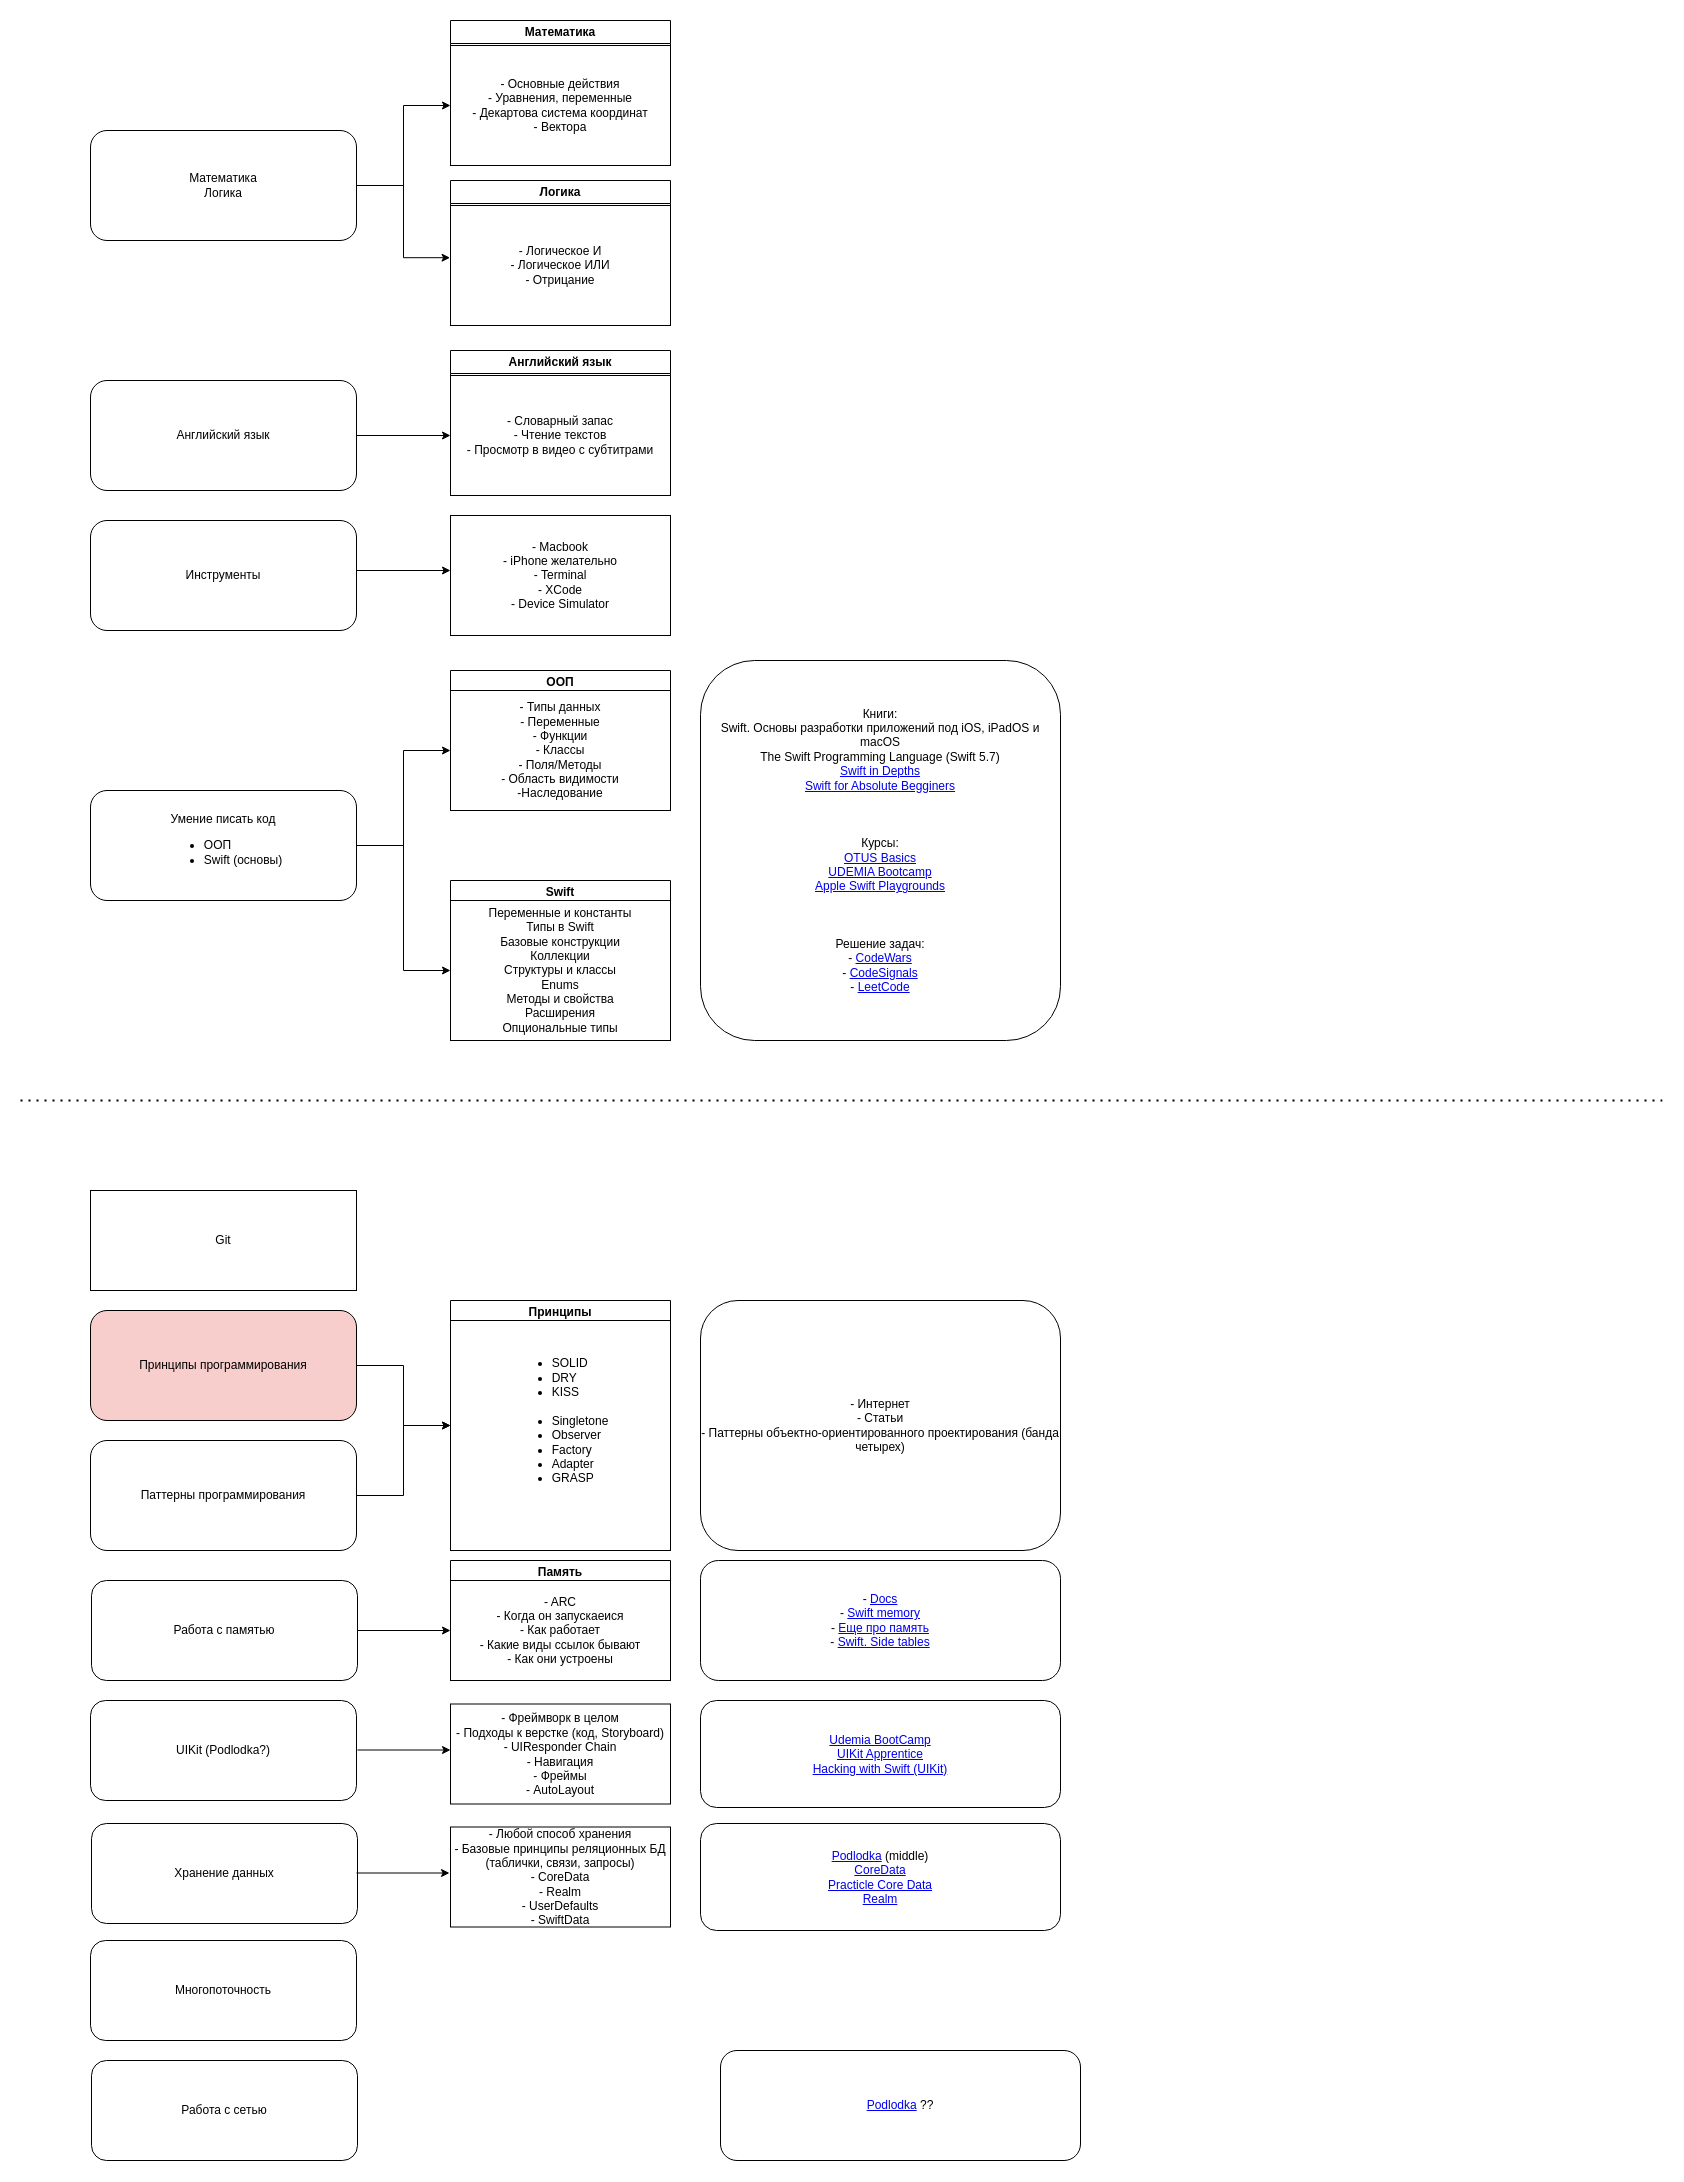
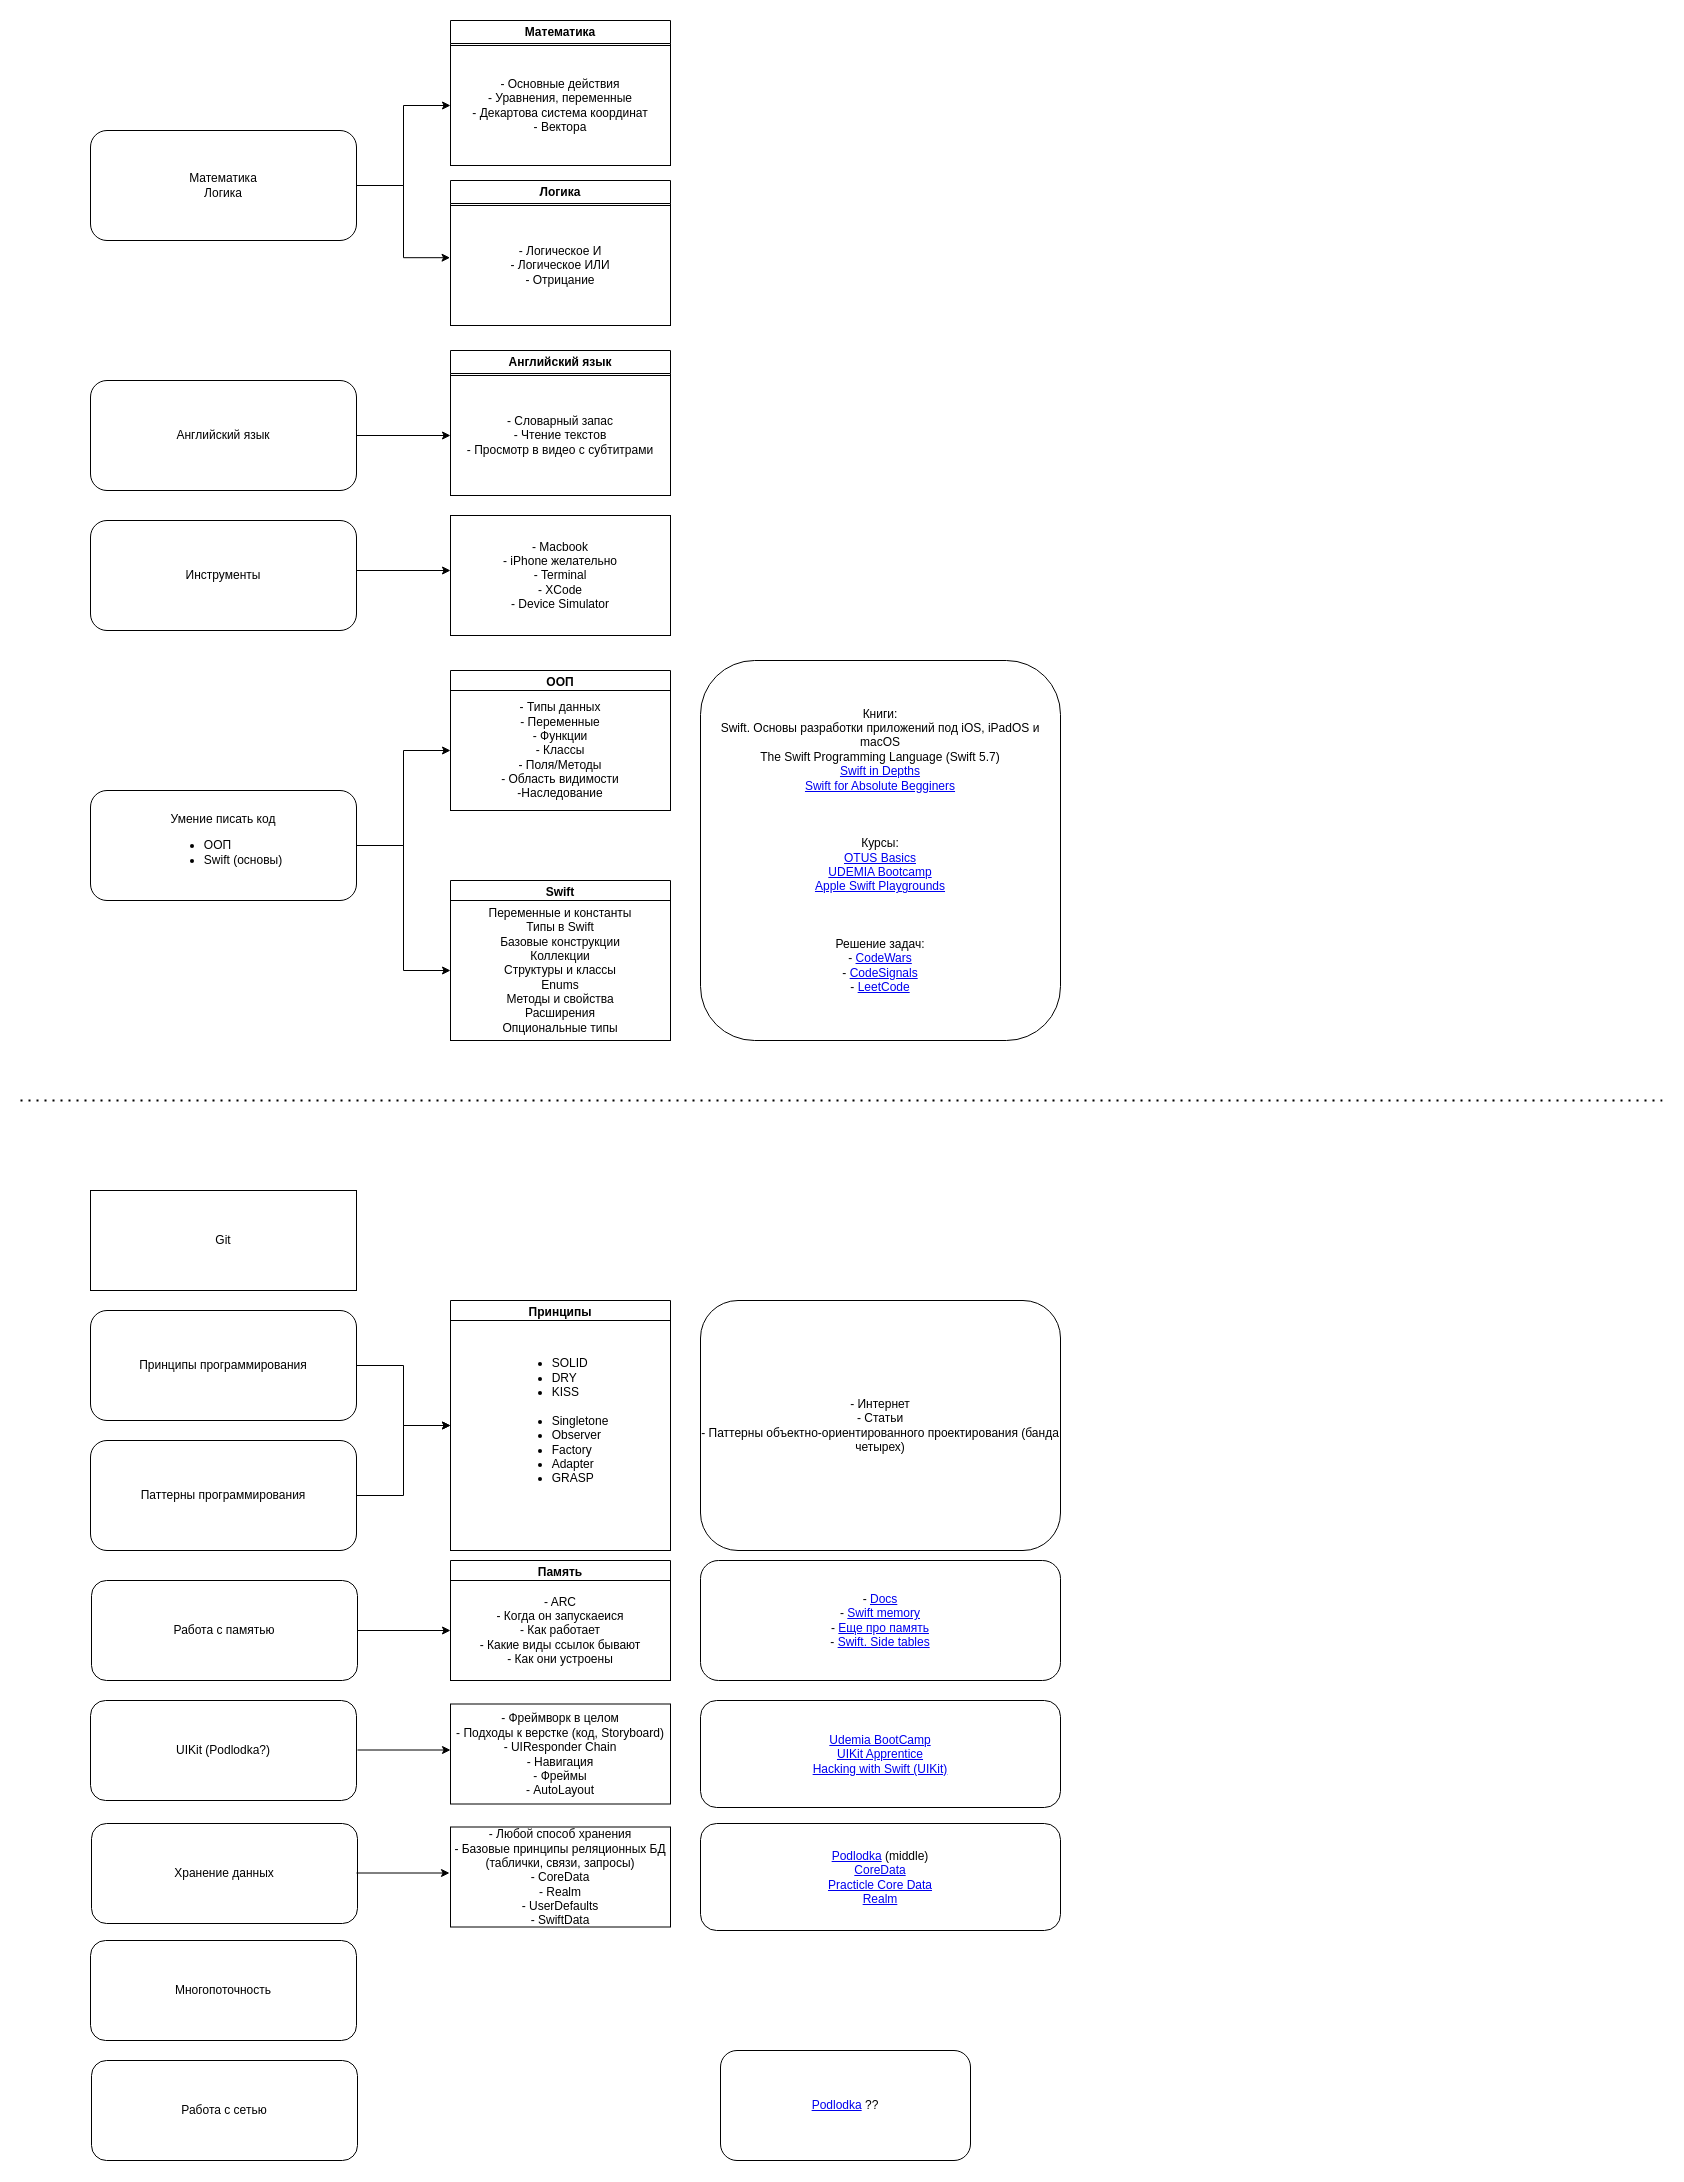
(224, 1366) -> (224, 1366)
(901, 2106) -> (846, 2106)
